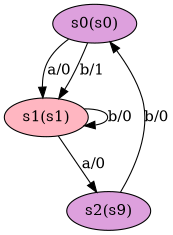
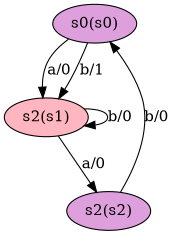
(46, 117) -> (46, 117)
(109, 211) -> (109, 211)
